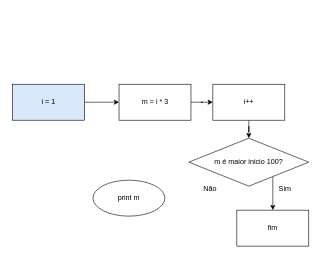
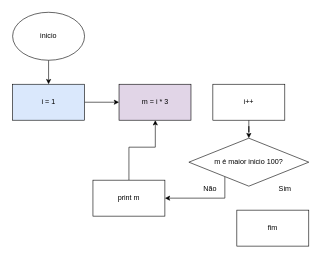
none -> (48, 36)
none -> (48, 70)
(155, 102) -> (155, 102)
(202, 102) -> none
none -> (155, 147)
(129, 198) -> (129, 198)
none -> (170, 198)
(273, 204) -> none
